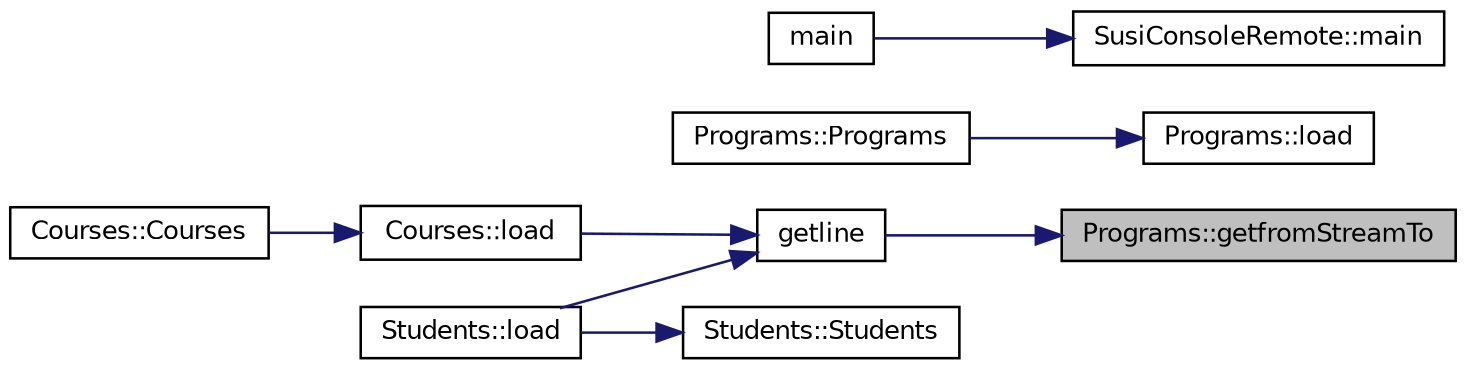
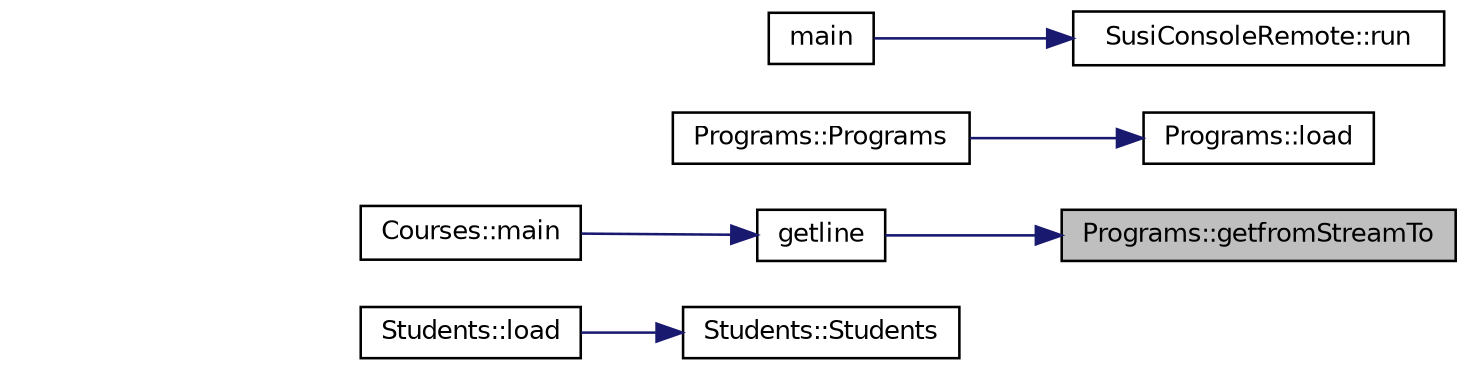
(1259, 38) -> (1259, 38)
(139, 233) -> none
(471, 233) -> (471, 233)
(646, 284) -> none
